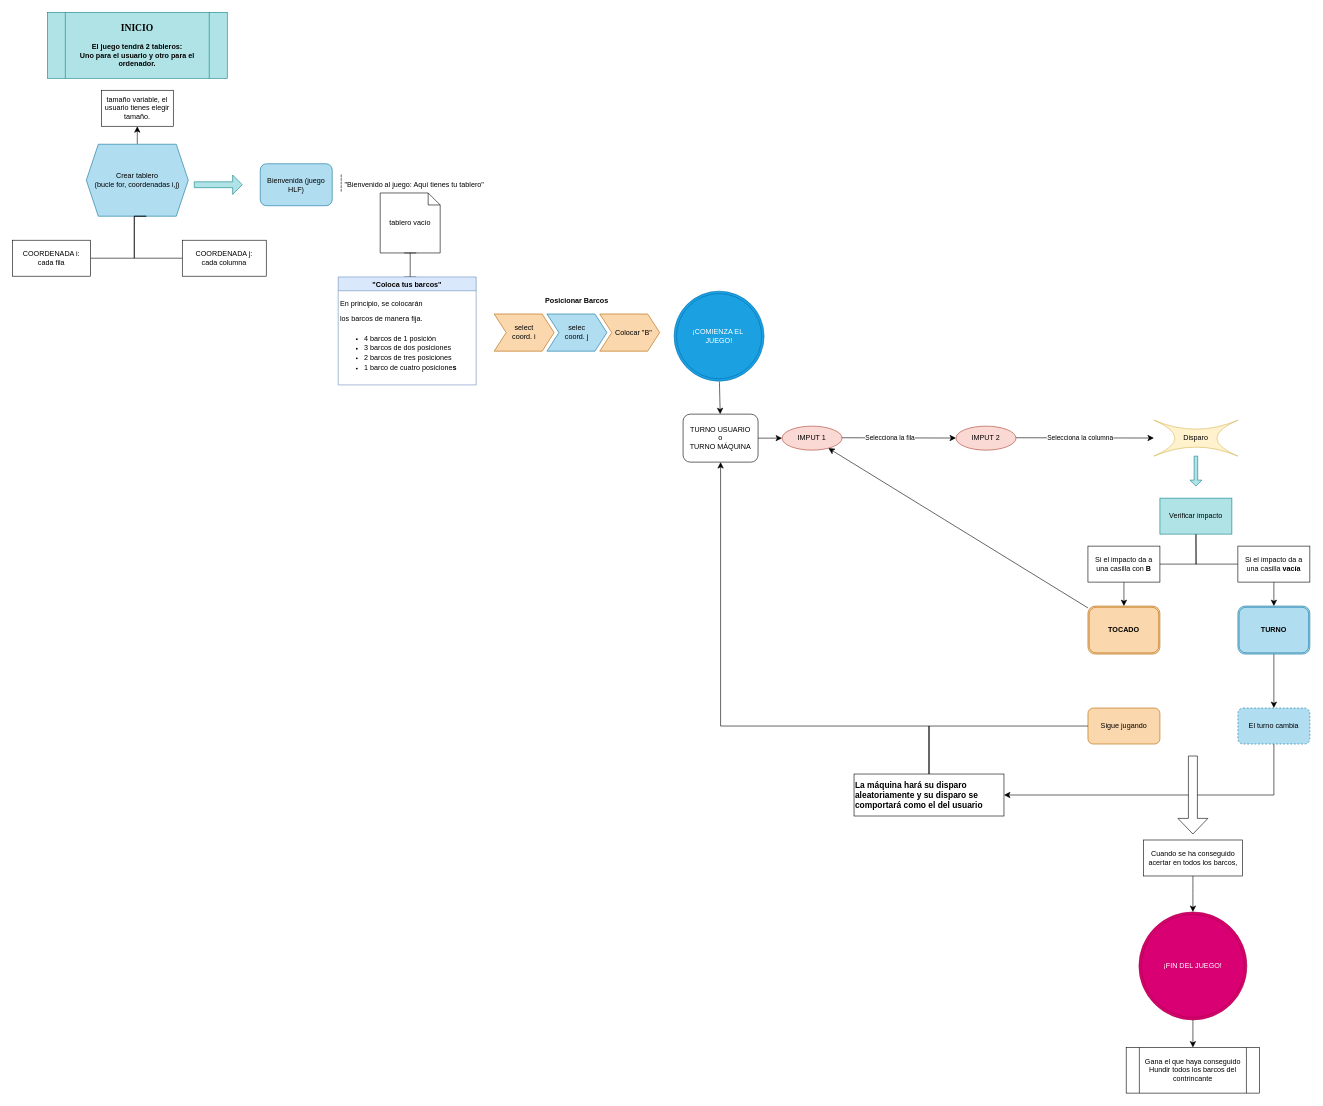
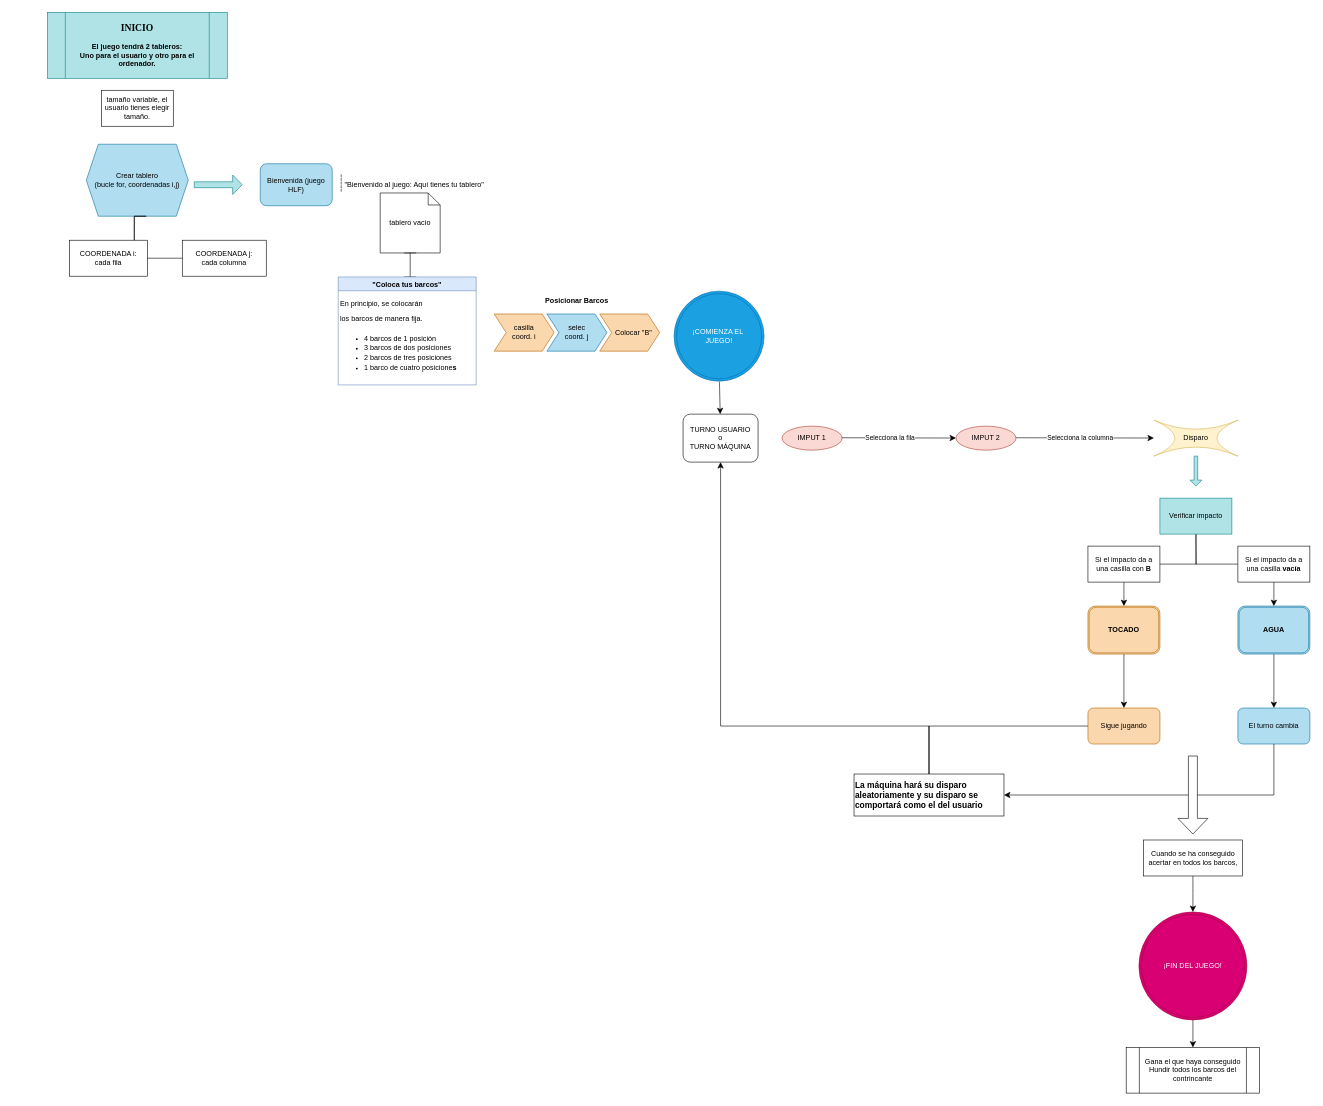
(137, 132) -> none
(51, 258) -> (108, 258)
(524, 333) -> (524, 333)
(775, 438) -> none
(960, 529) -> (1124, 701)
(1274, 630) -> (1274, 630)
(1274, 726) -> (1274, 726)
